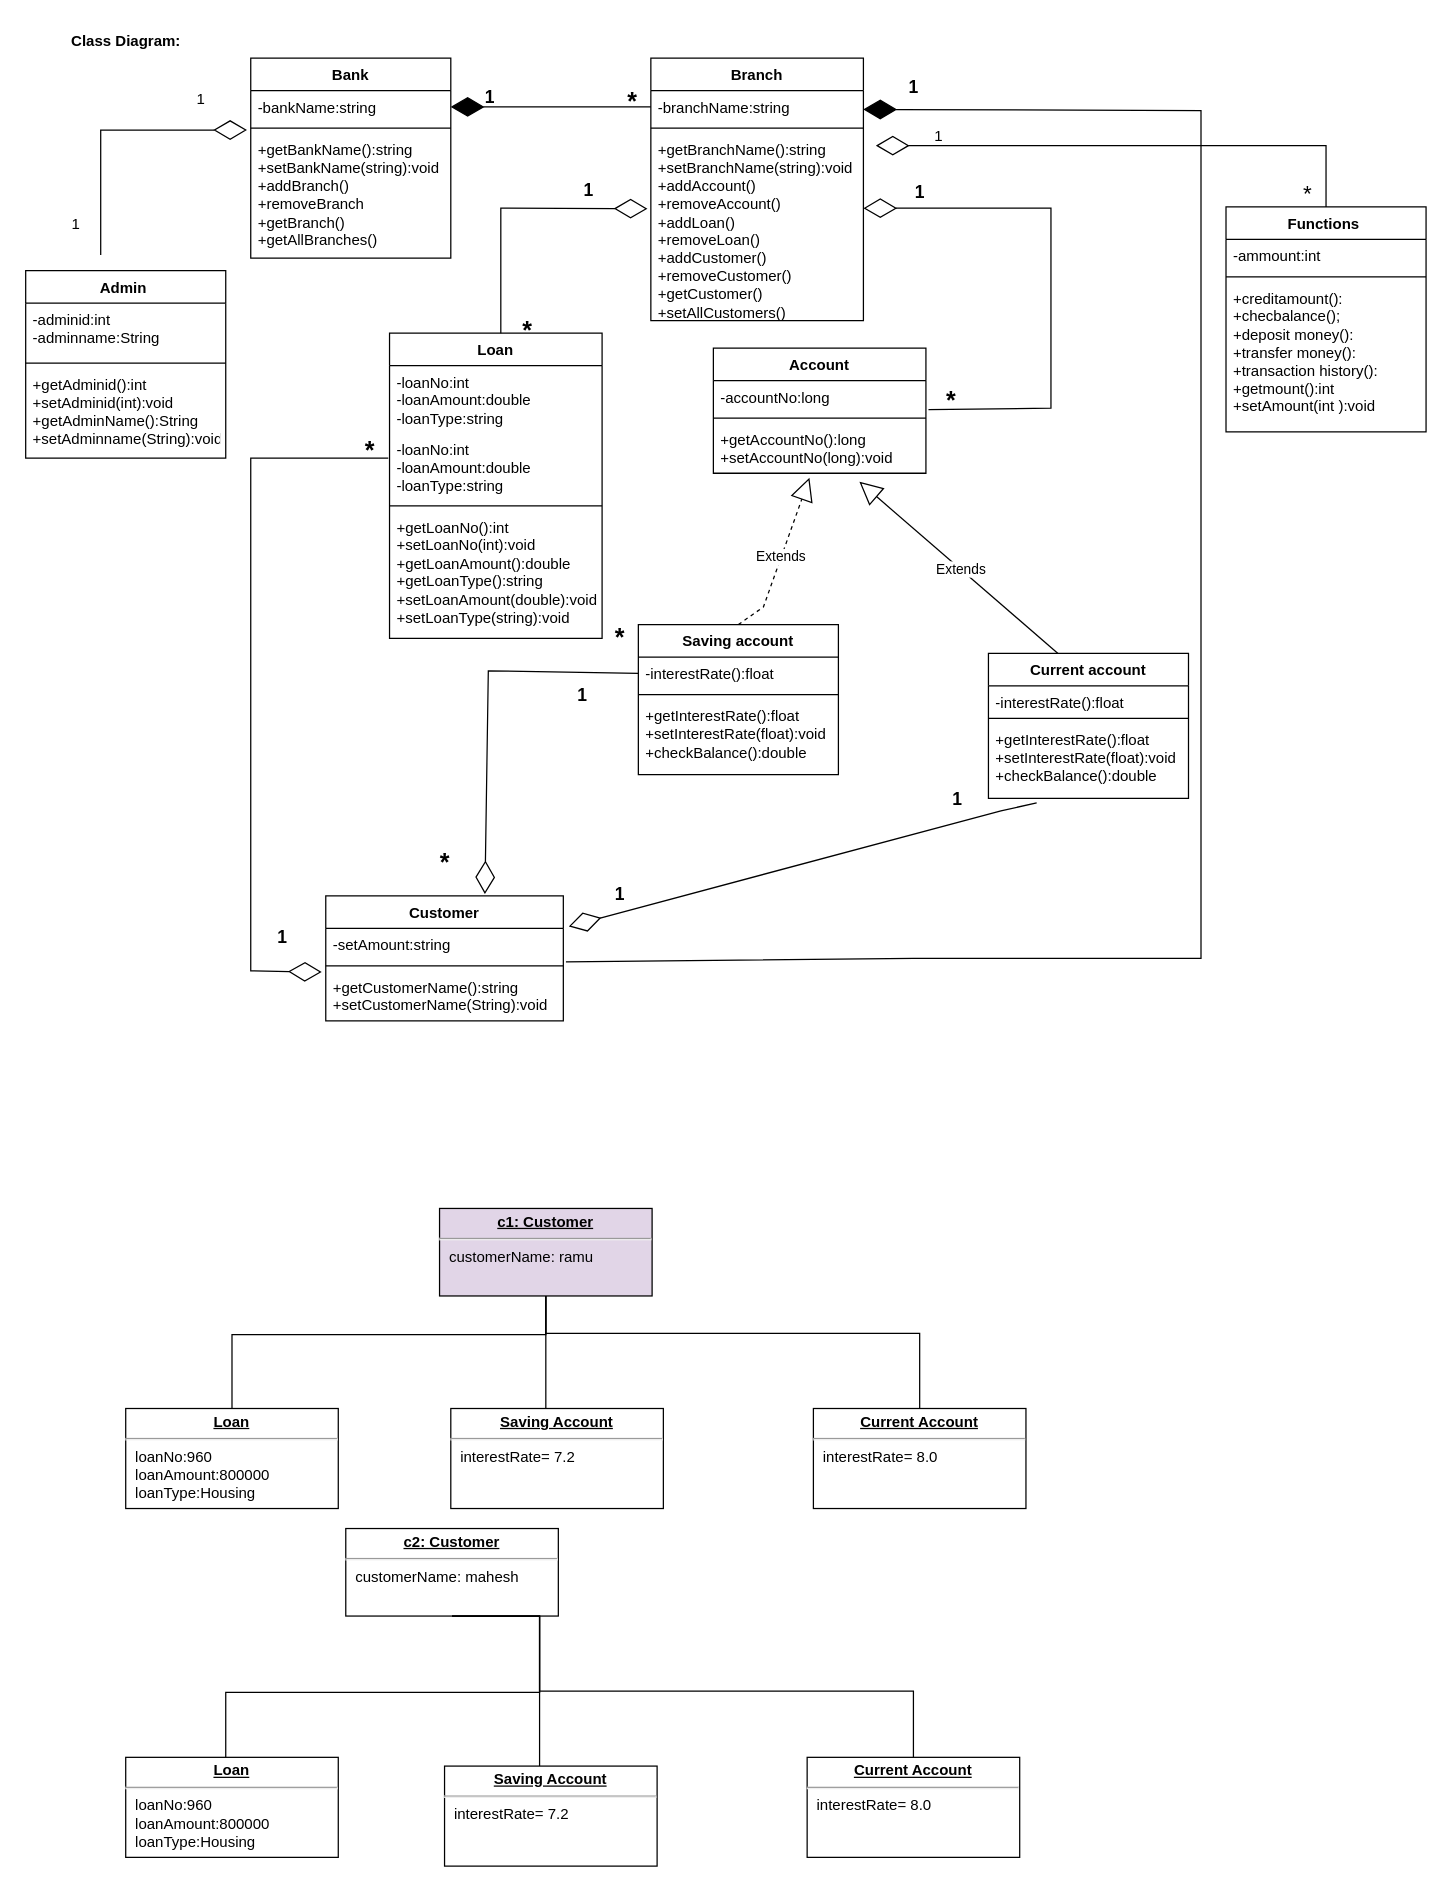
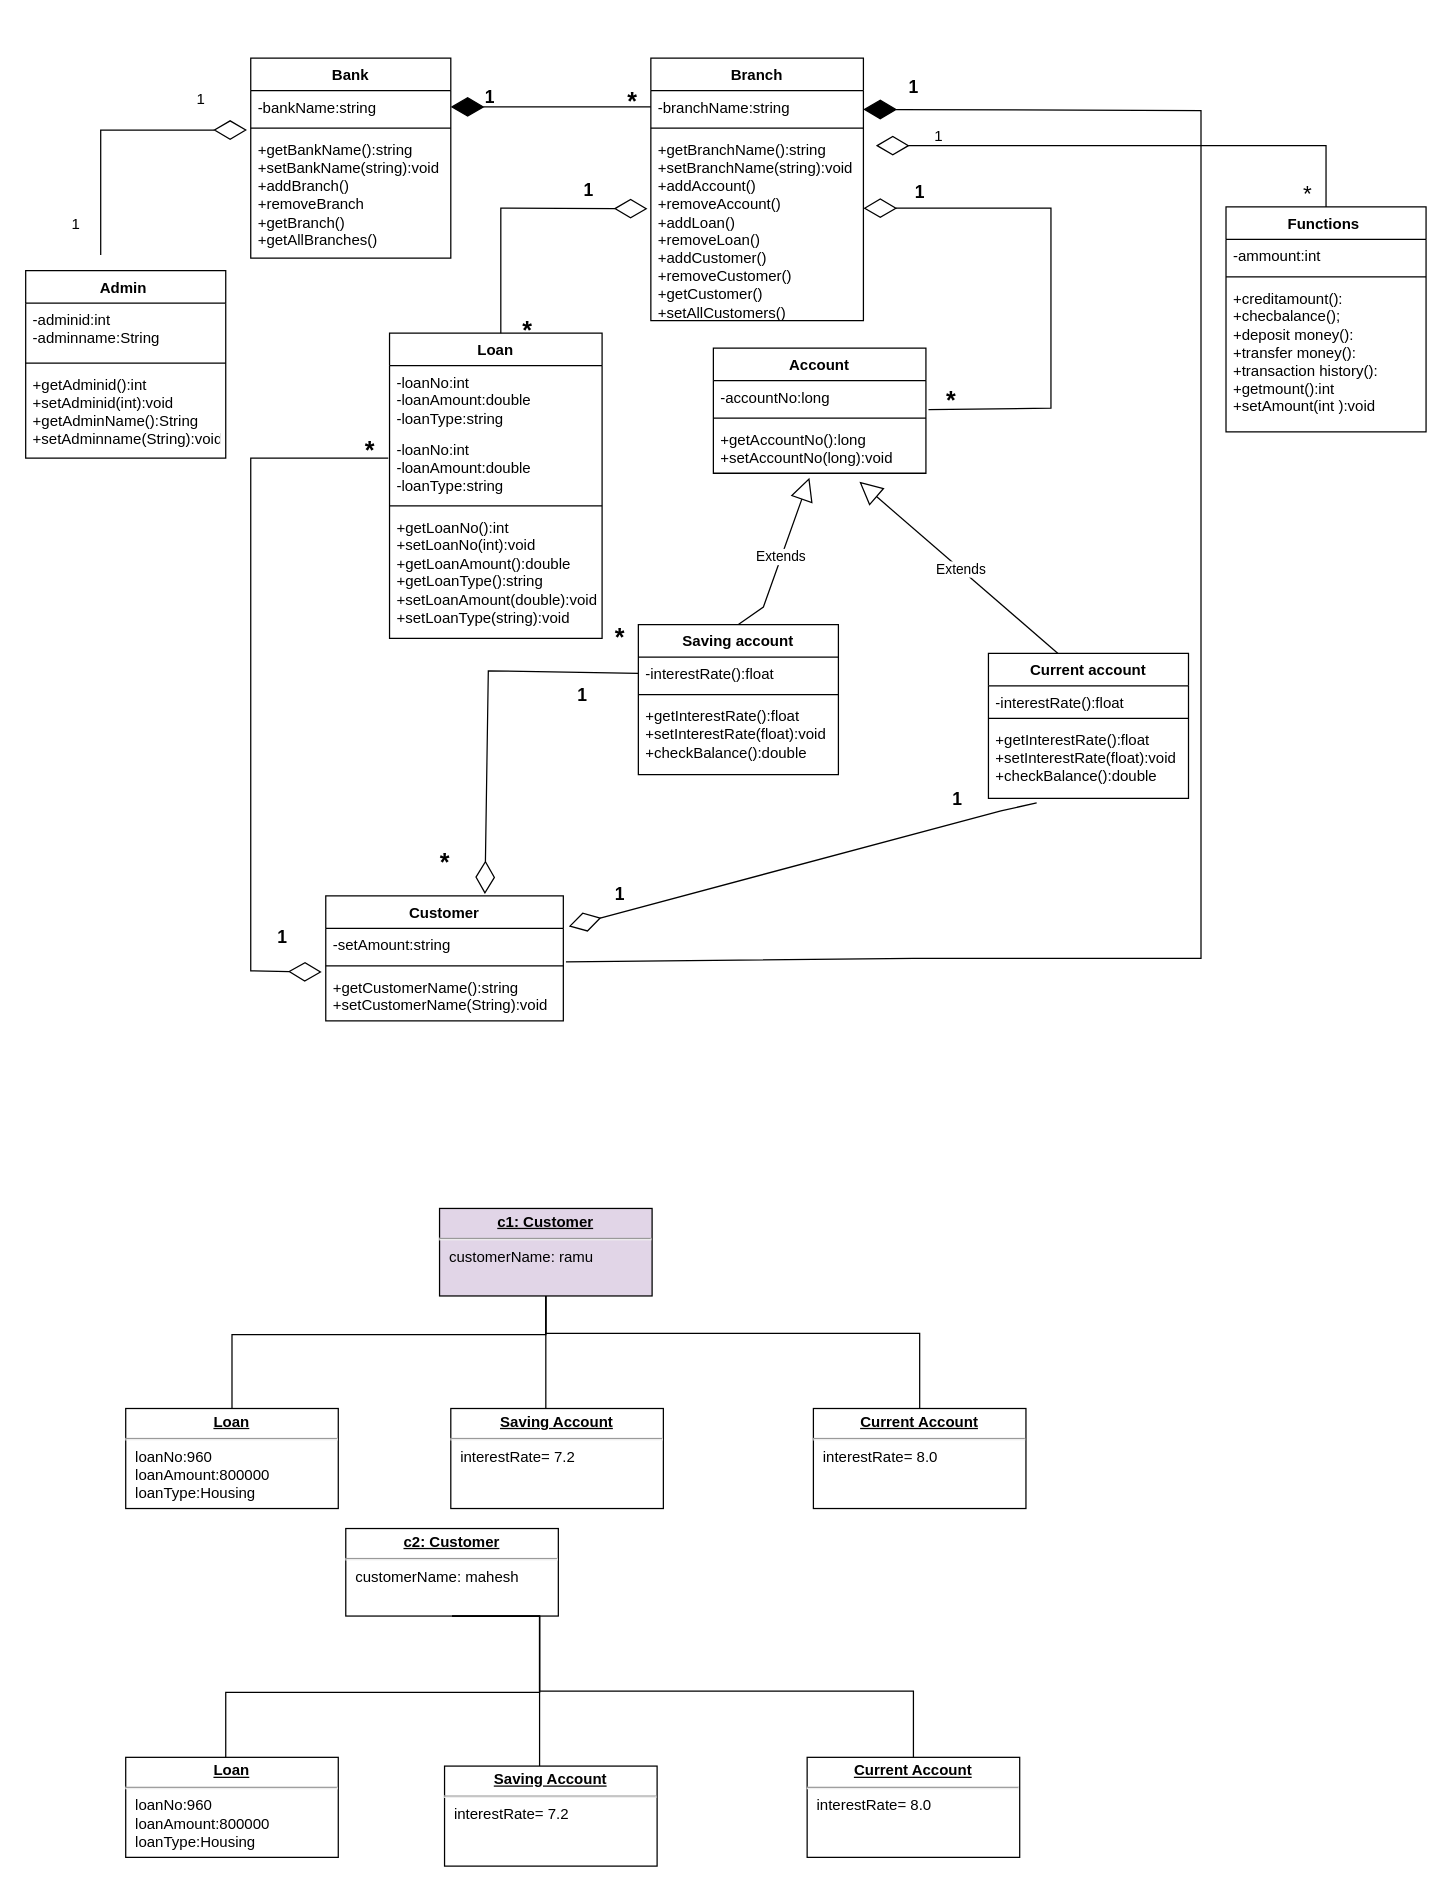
(126, 42) -> none
(766, 598) -> (766, 598)
